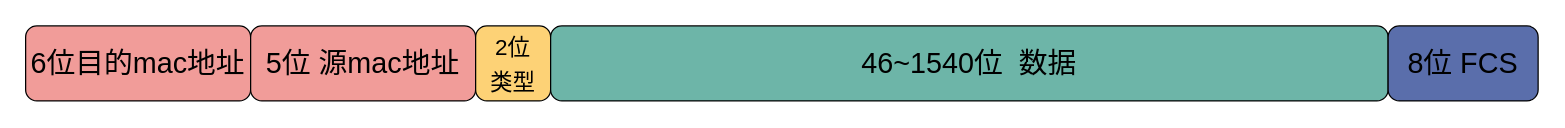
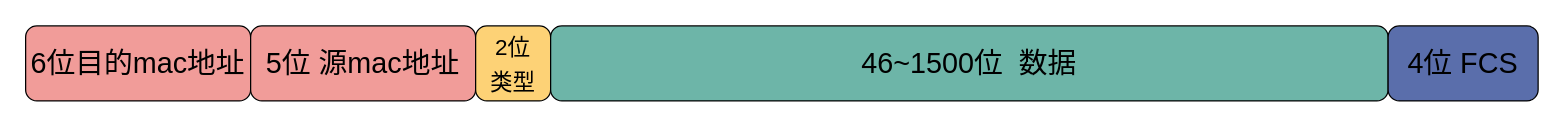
(969, 63) -> (969, 63)
(1463, 63) -> (1463, 63)
